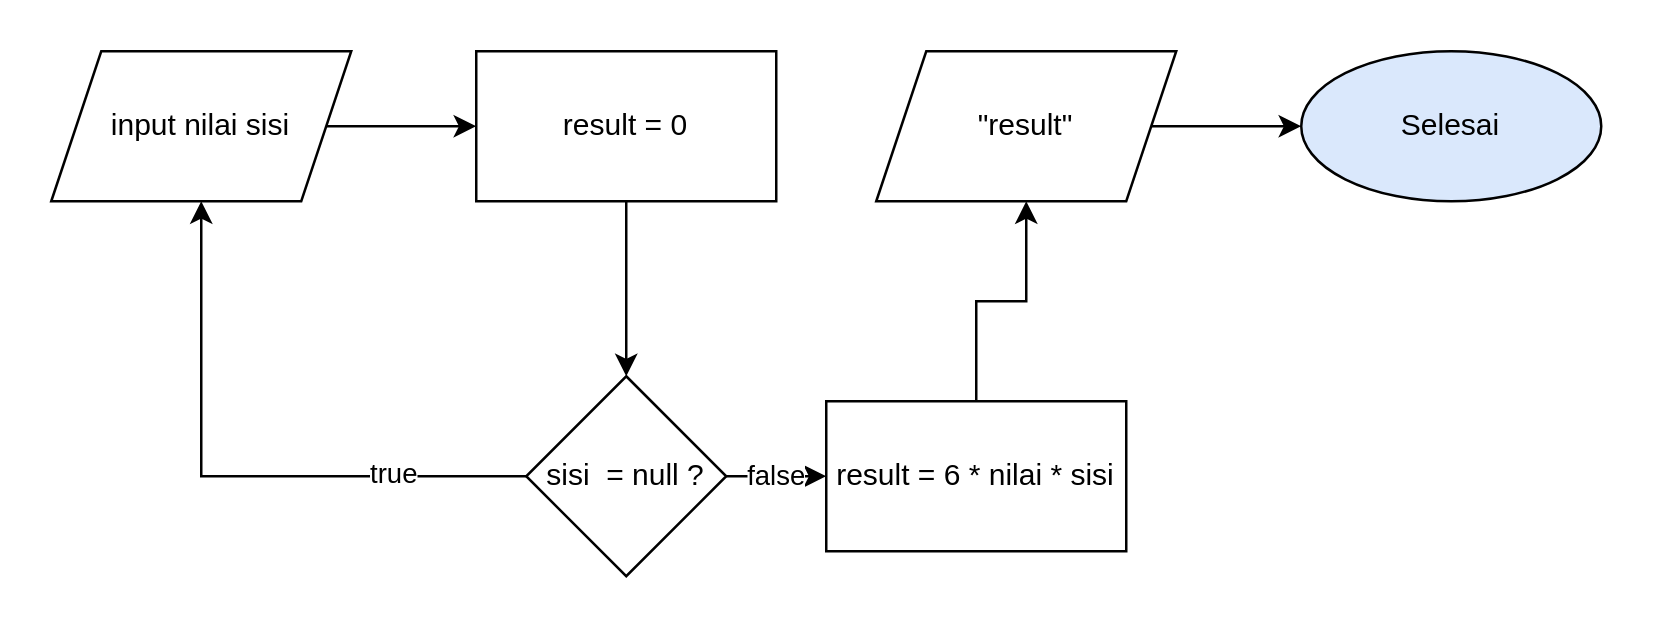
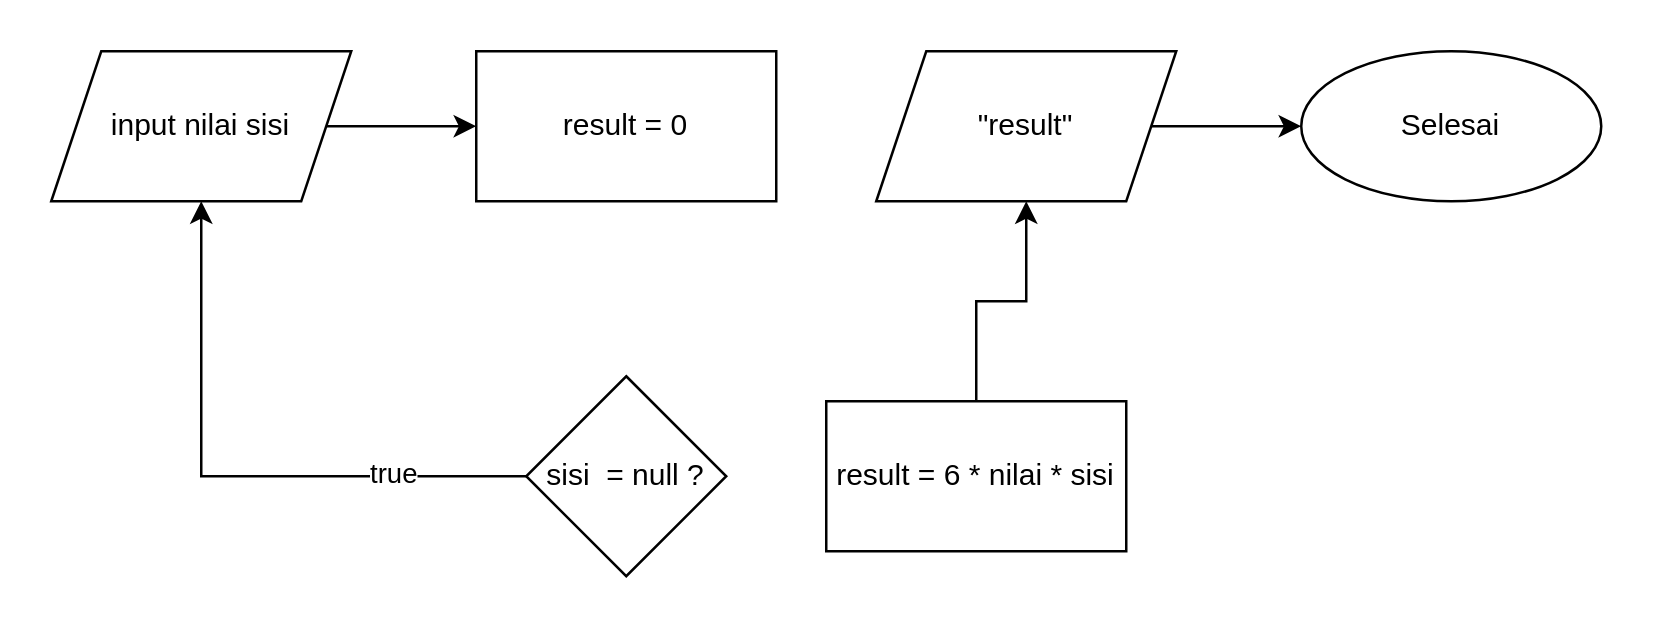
(1451, 126) -> (1451, 126)
(626, 280) -> none
(768, 476) -> none
